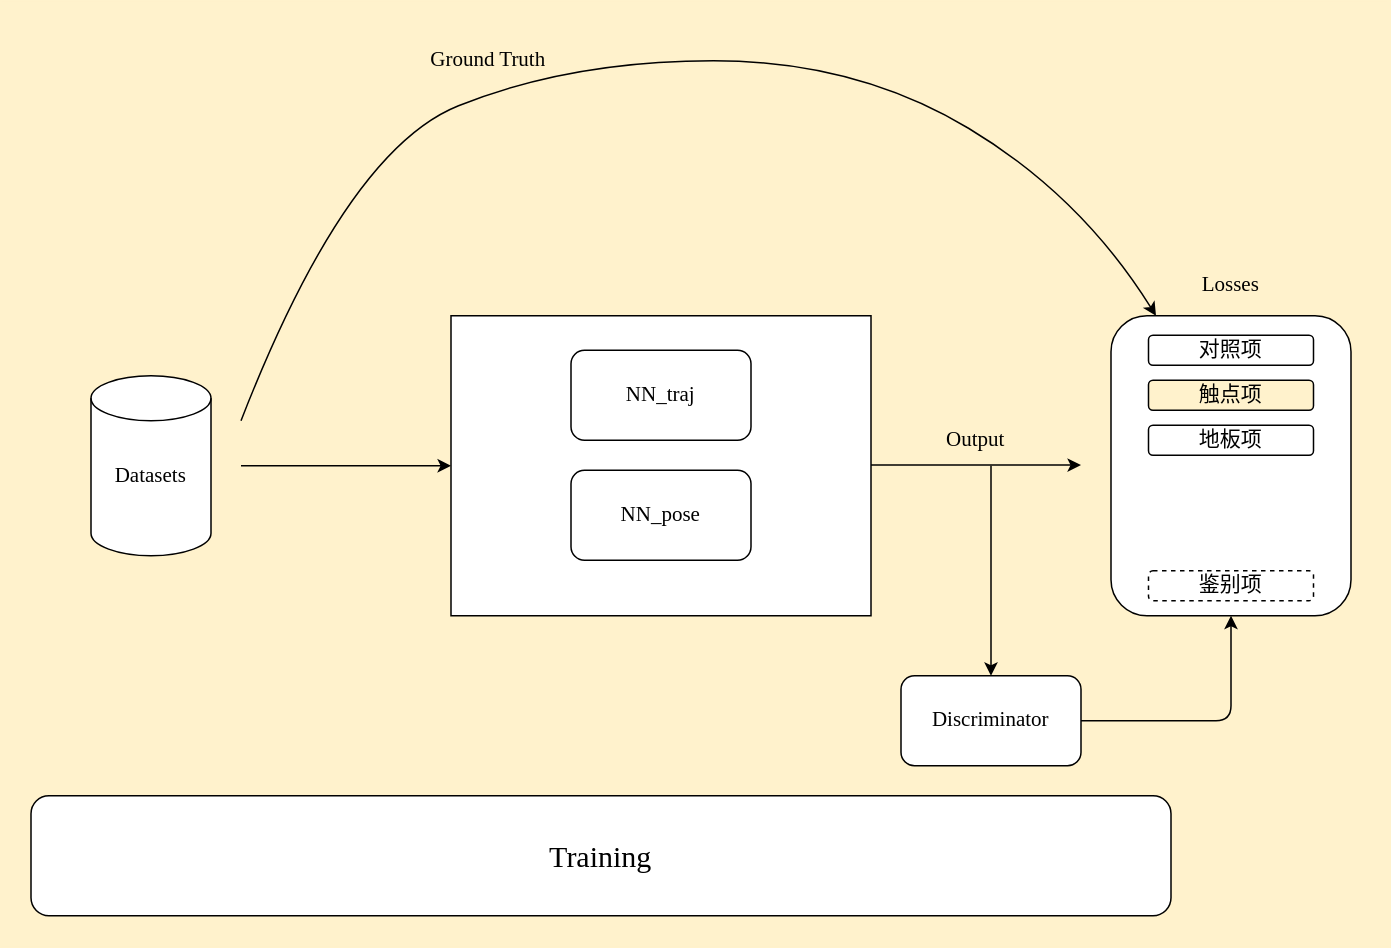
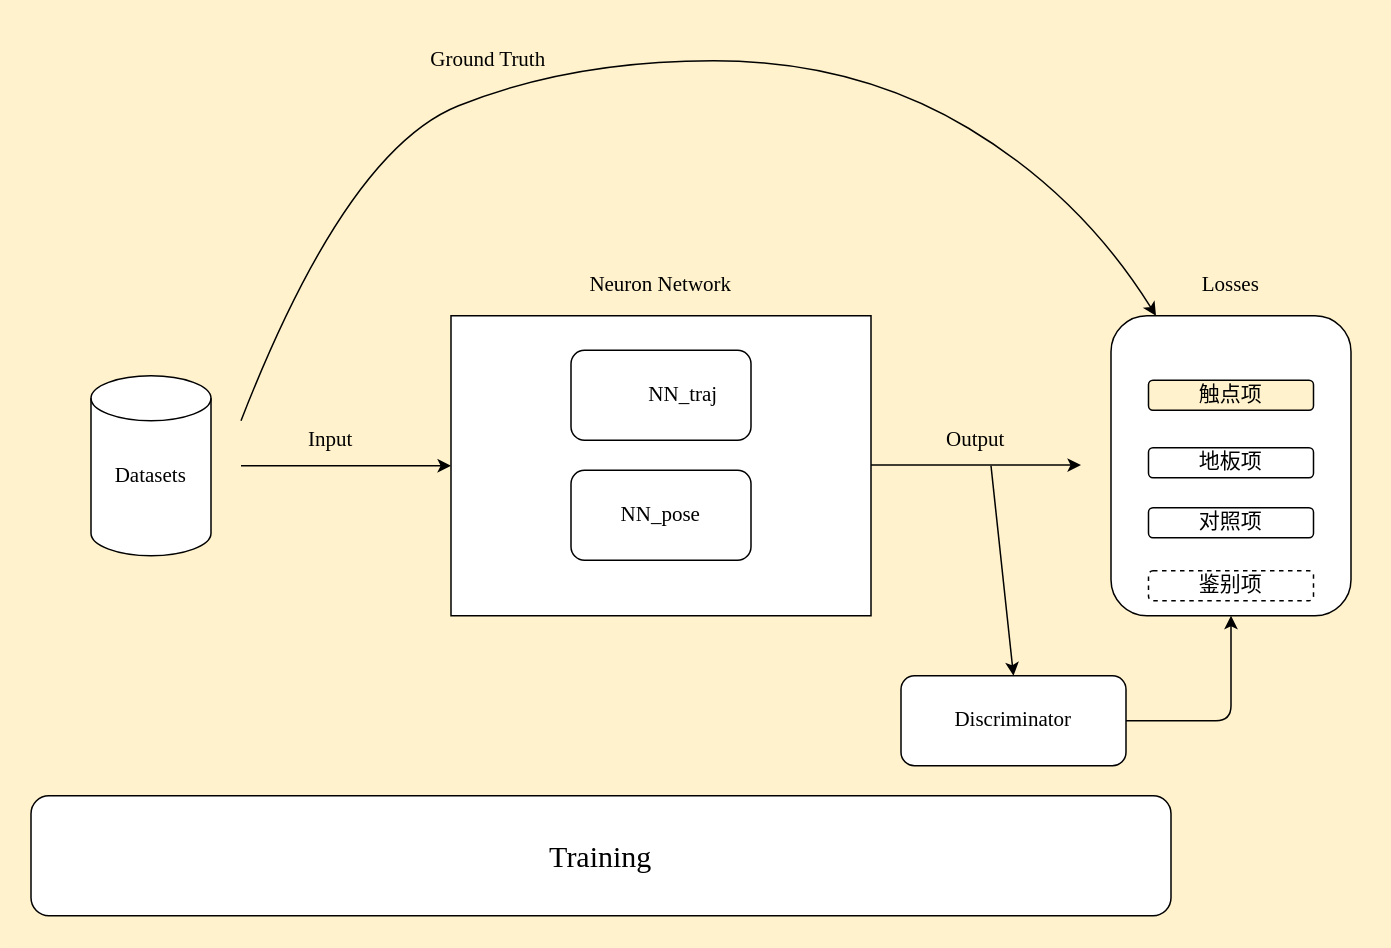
none -> (661, 286)
(1231, 350) -> (1231, 523)
(661, 395) -> (683, 395)
none -> (331, 440)
(1231, 440) -> (1231, 463)
(991, 721) -> (1013, 721)
